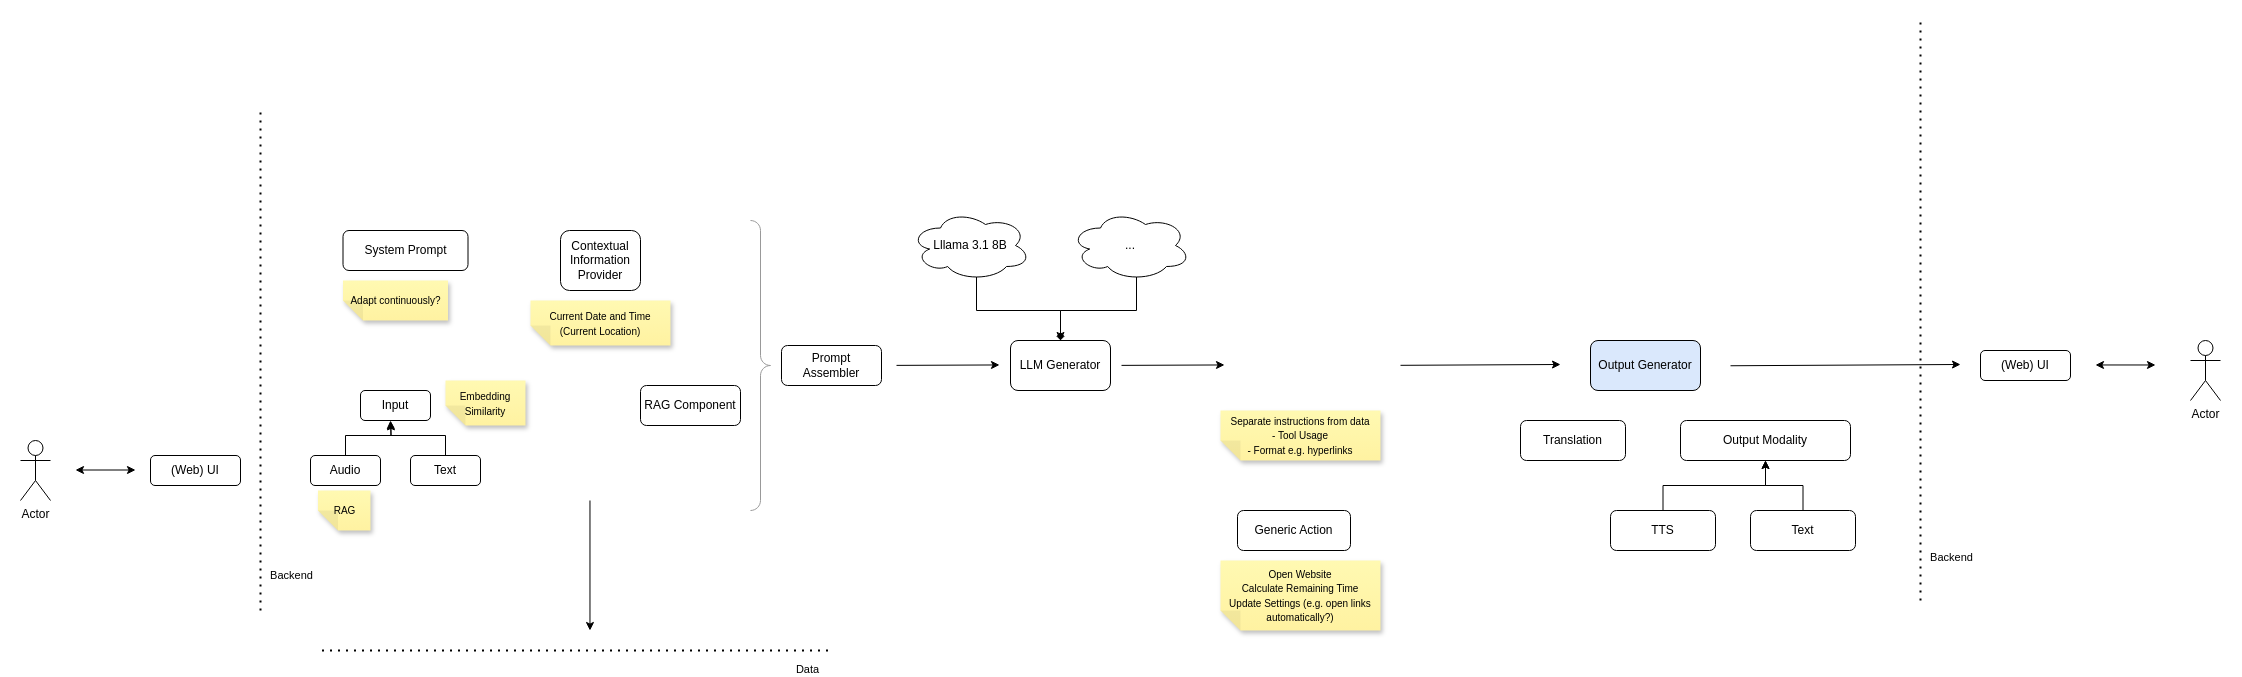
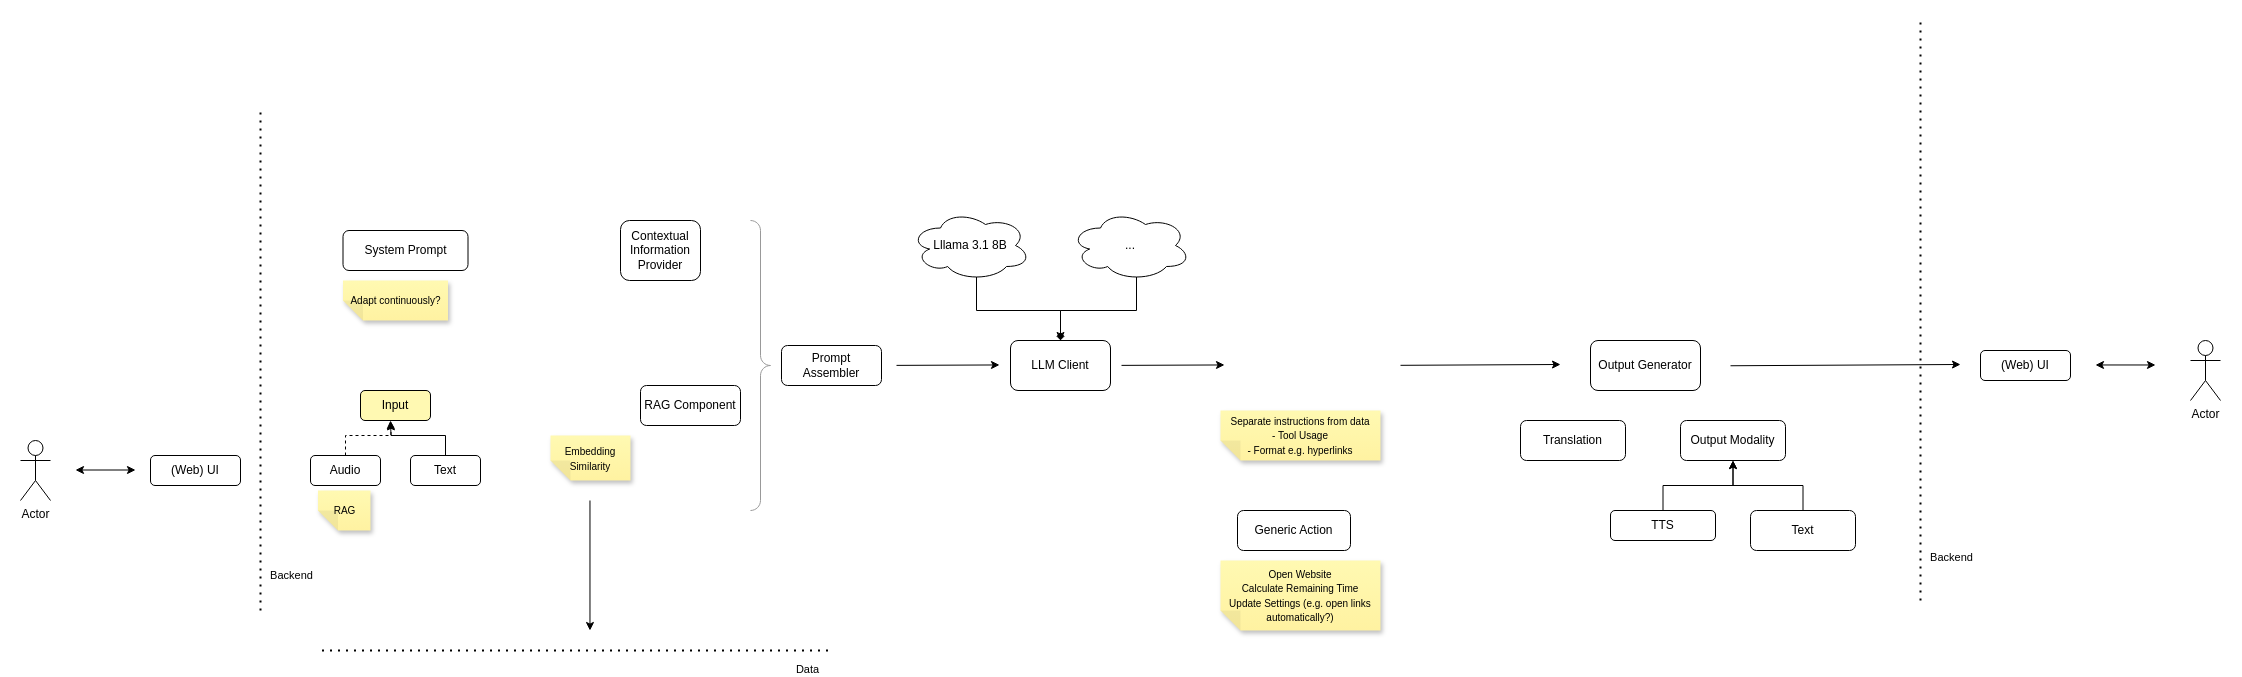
(601, 261) -> (661, 251)
(601, 323) -> none
(1061, 366) -> (1061, 366)
(1646, 366) -> (1646, 366)
(486, 403) -> (591, 458)
(396, 406) -> (396, 406)
(358, 436) -> (358, 436)
(1766, 441) -> (1733, 441)
(1663, 531) -> (1663, 526)
